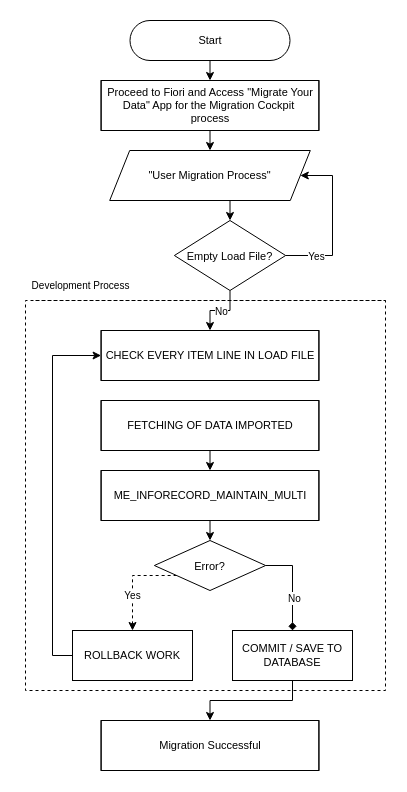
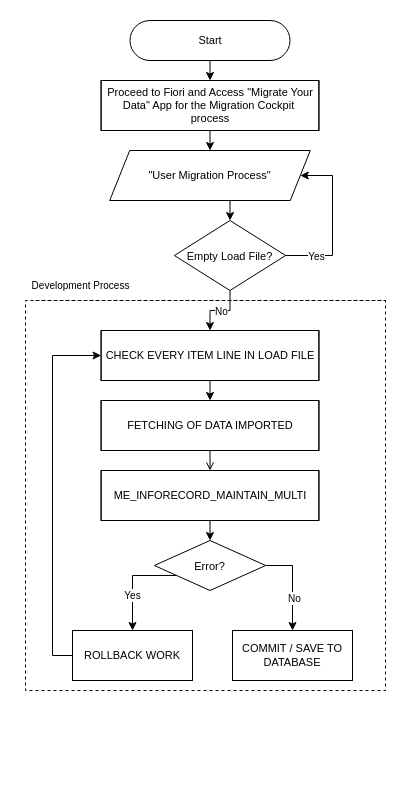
none -> (210, 387)
(210, 462) -> (210, 463)
(147, 576) -> (147, 576)
(293, 622) -> (293, 622)
(255, 701) -> none
(210, 746) -> none
